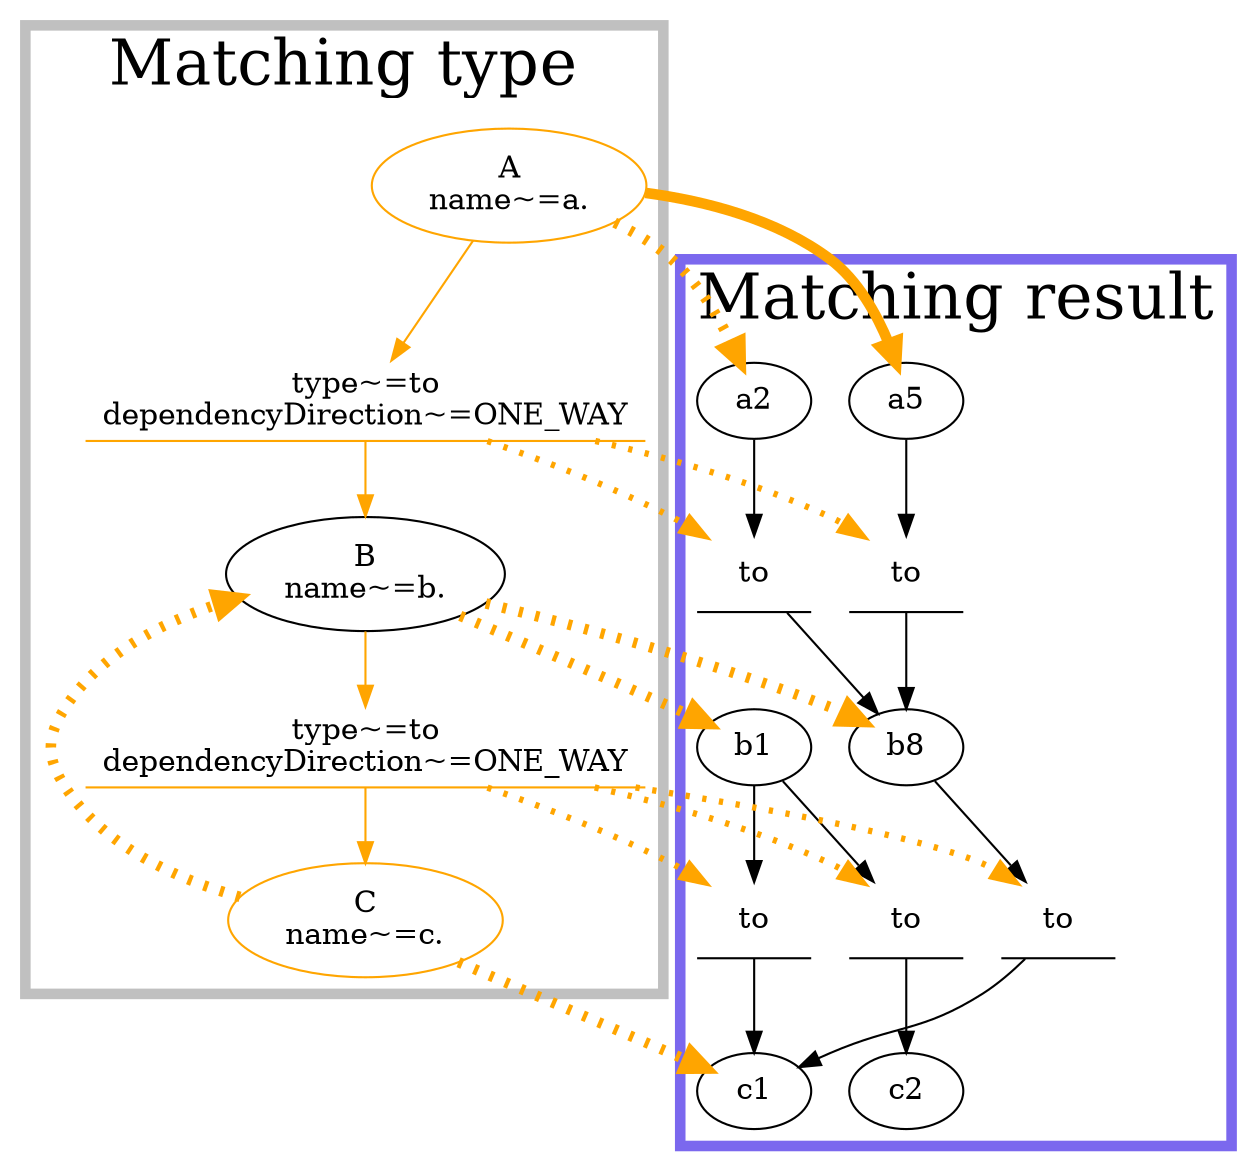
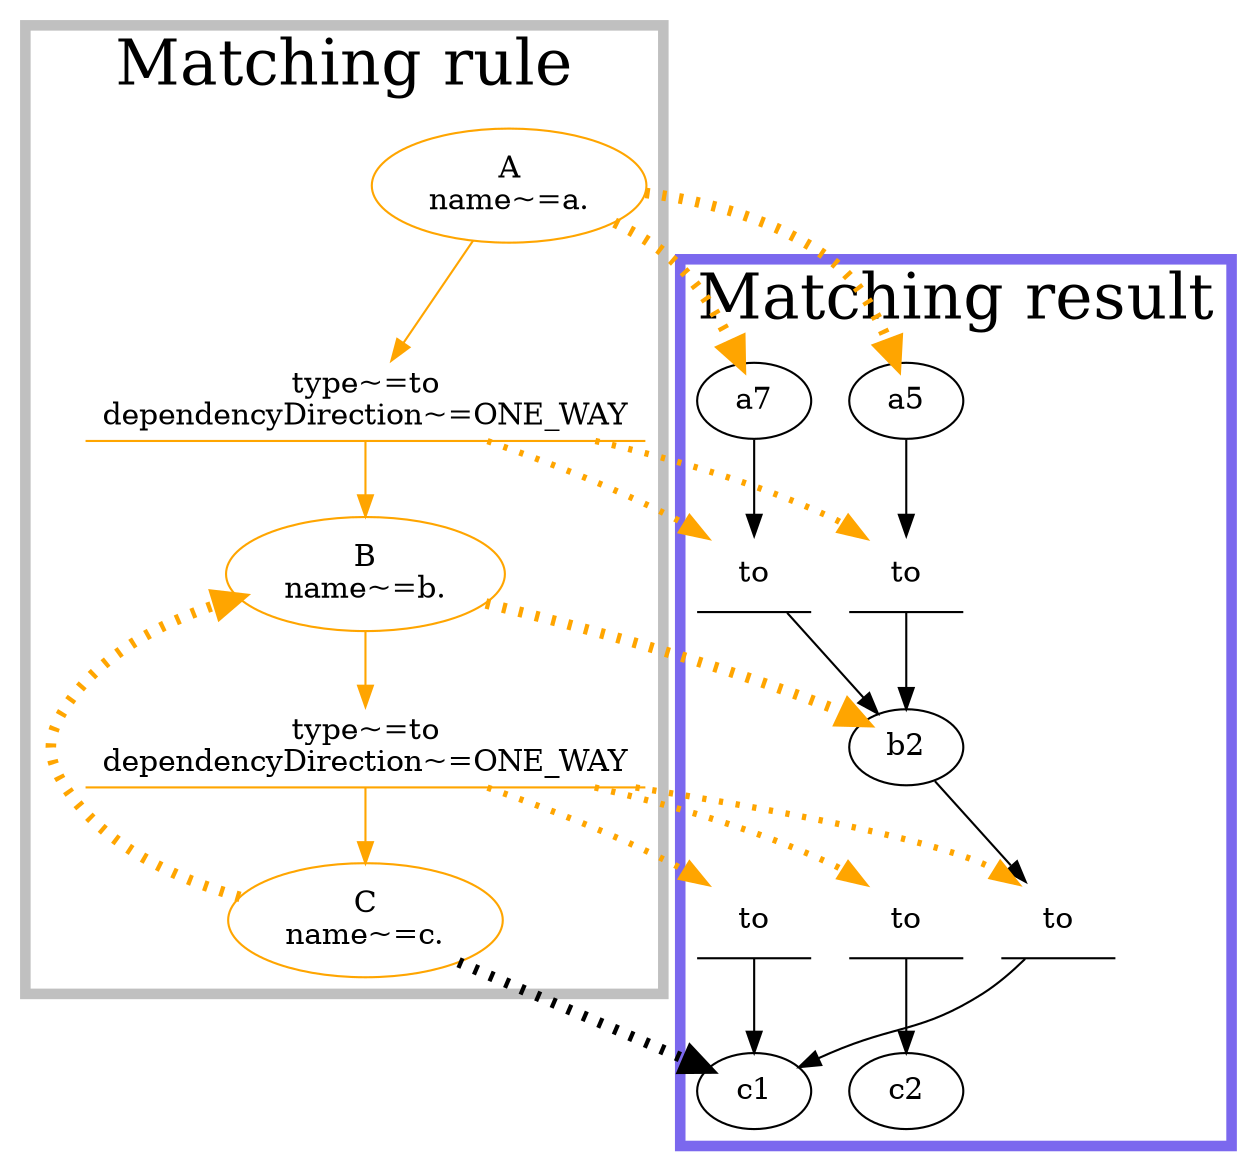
(344, 69) -> (344, 69)
(790, 234) -> (790, 234)
(754, 401) -> (754, 401)
(365, 574) -> (365, 574)
(754, 747) -> none
(906, 747) -> (906, 747)
(573, 1011) -> (573, 1011)
